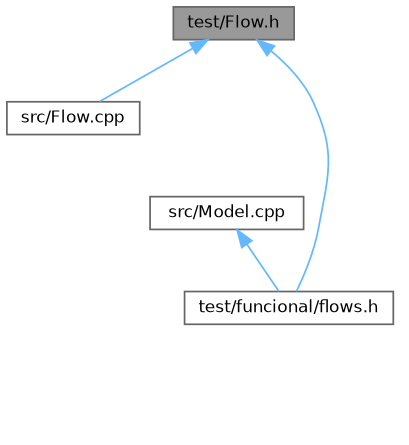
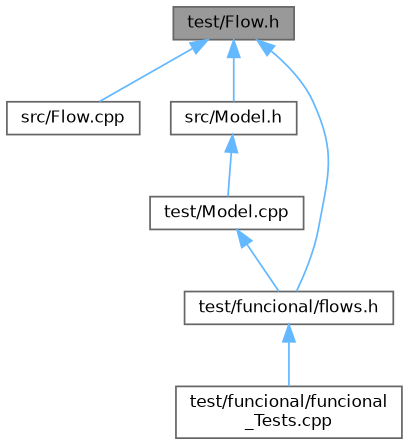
none -> (234, 118)
(227, 213) -> (227, 213)
none -> (289, 412)
